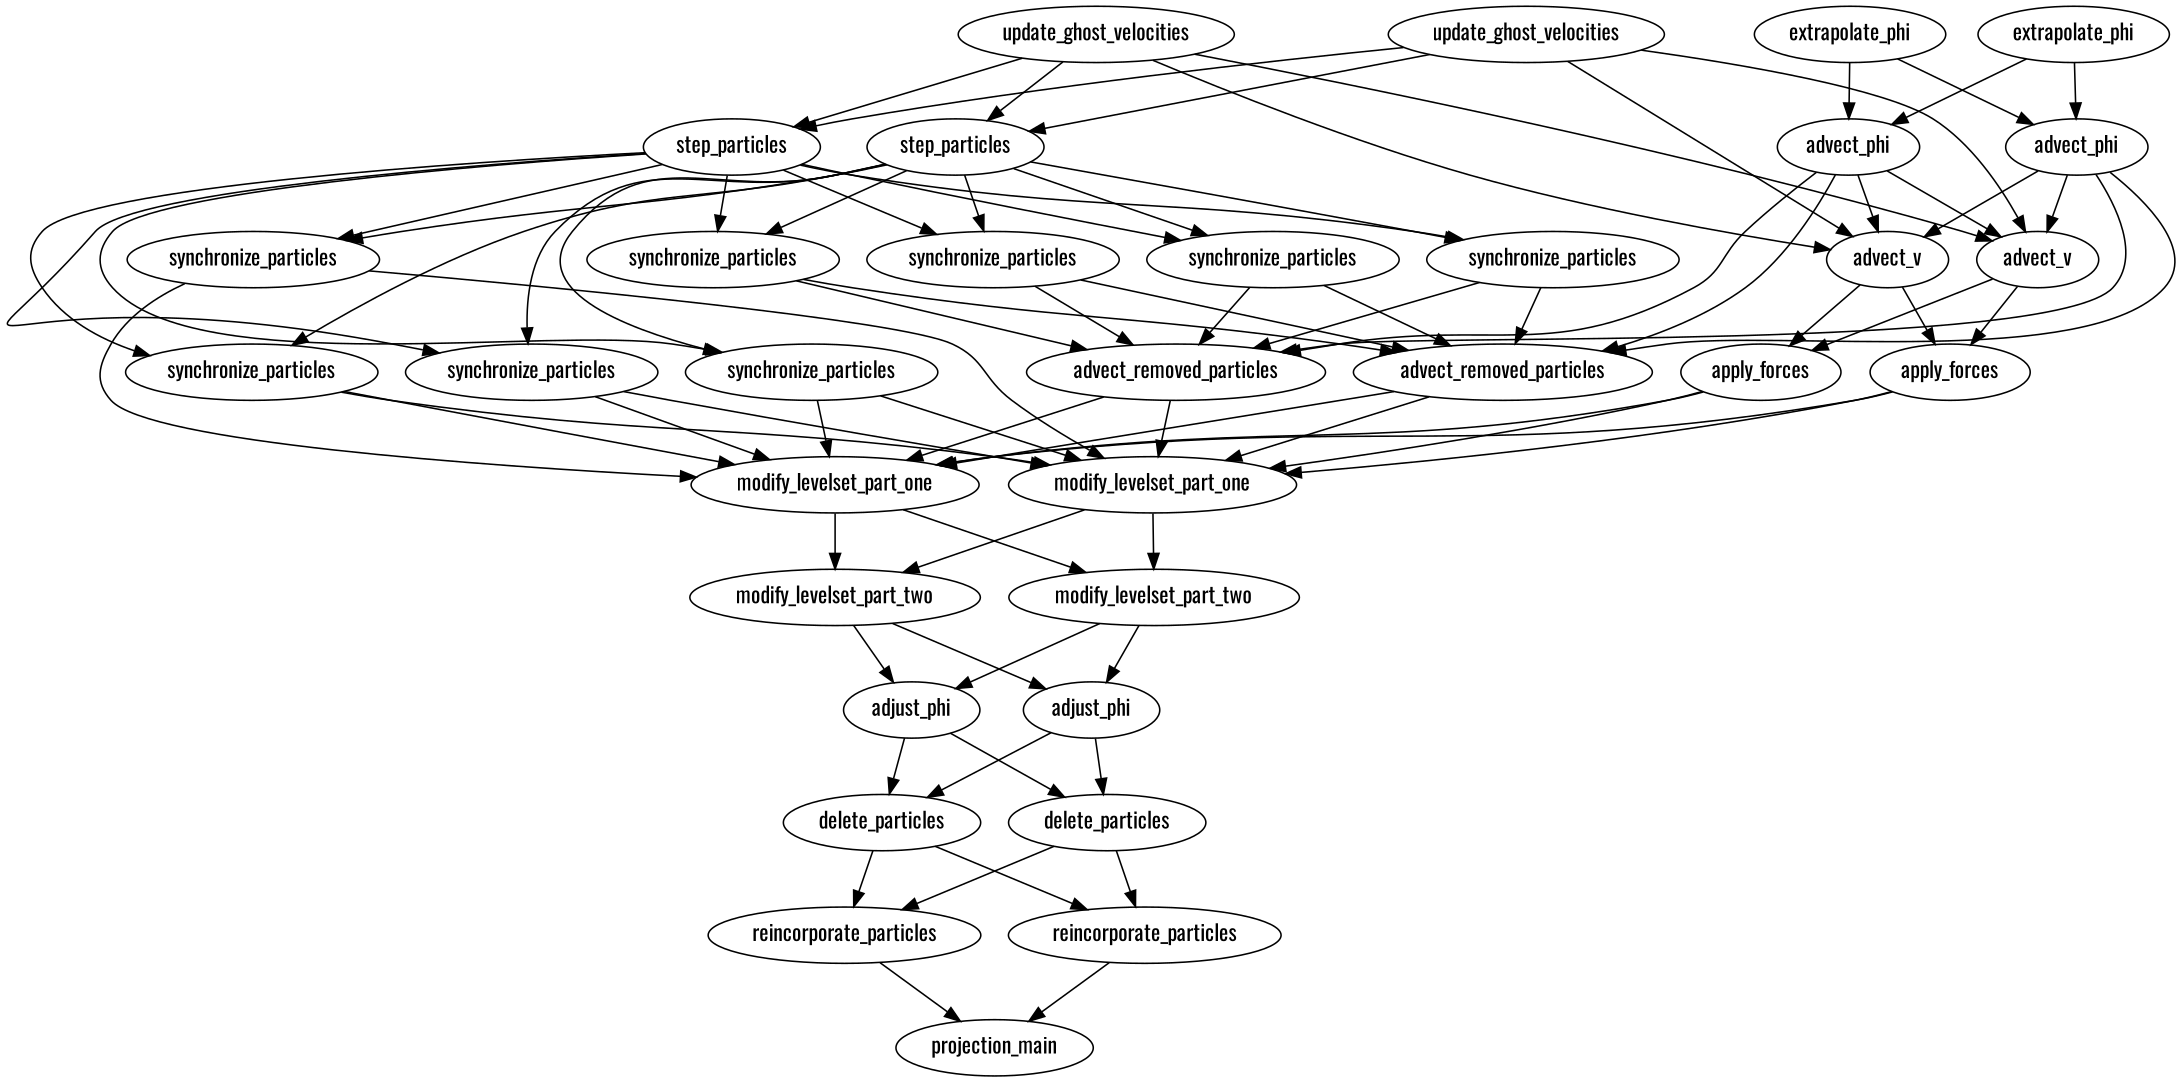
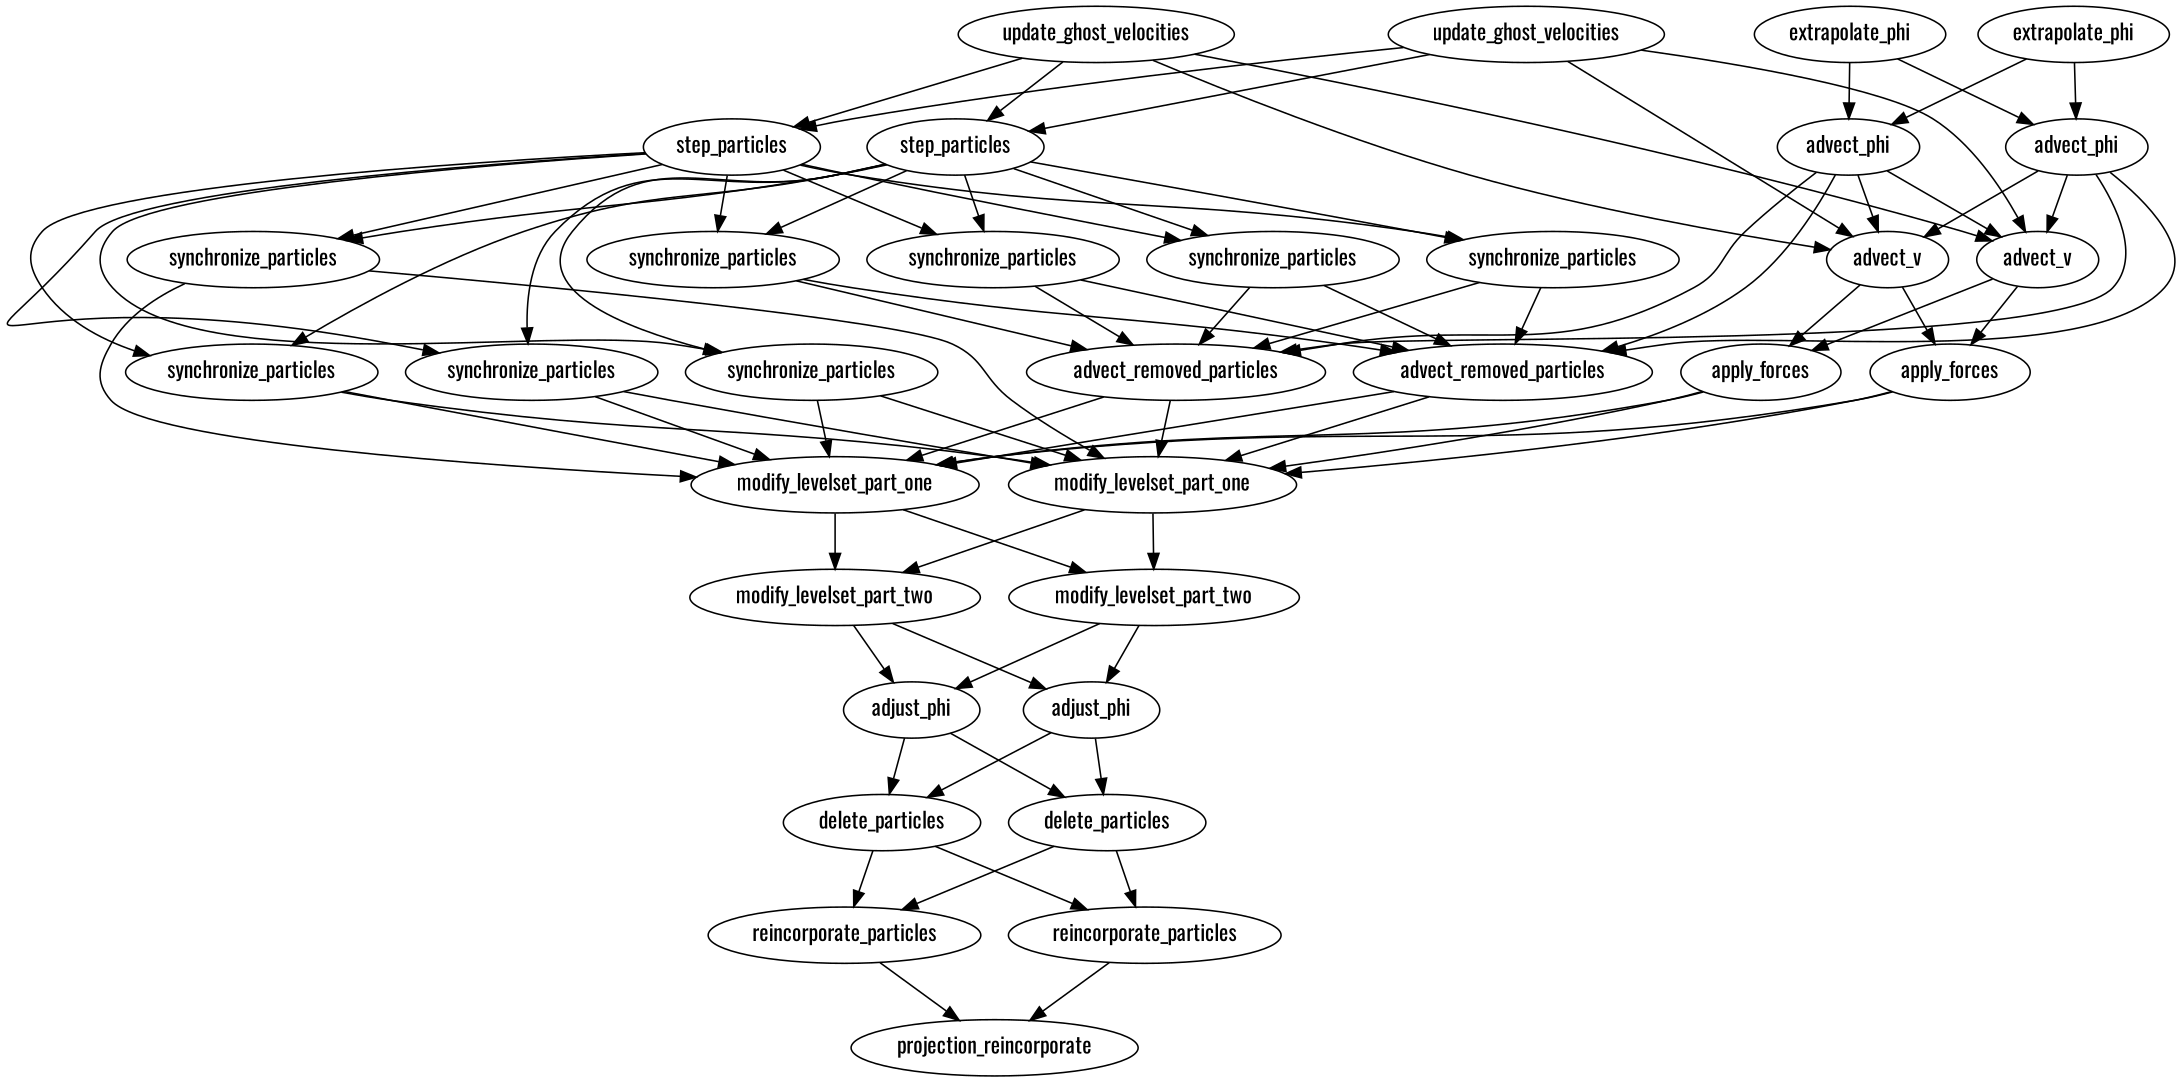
(995, 1048) -> (995, 1048)
